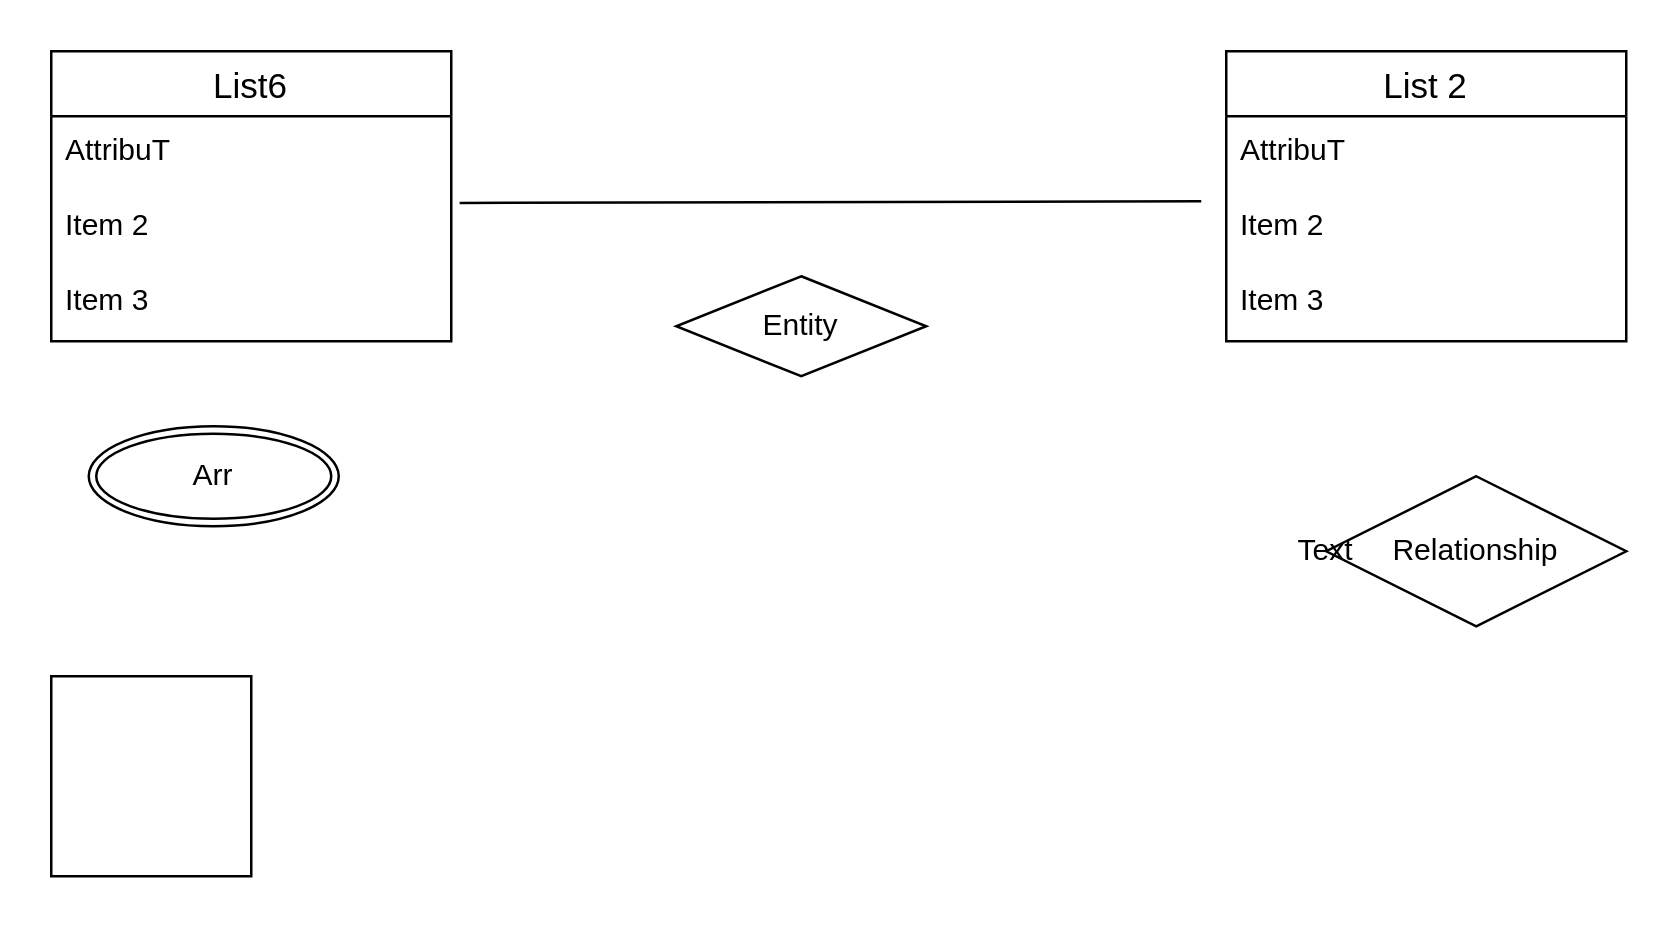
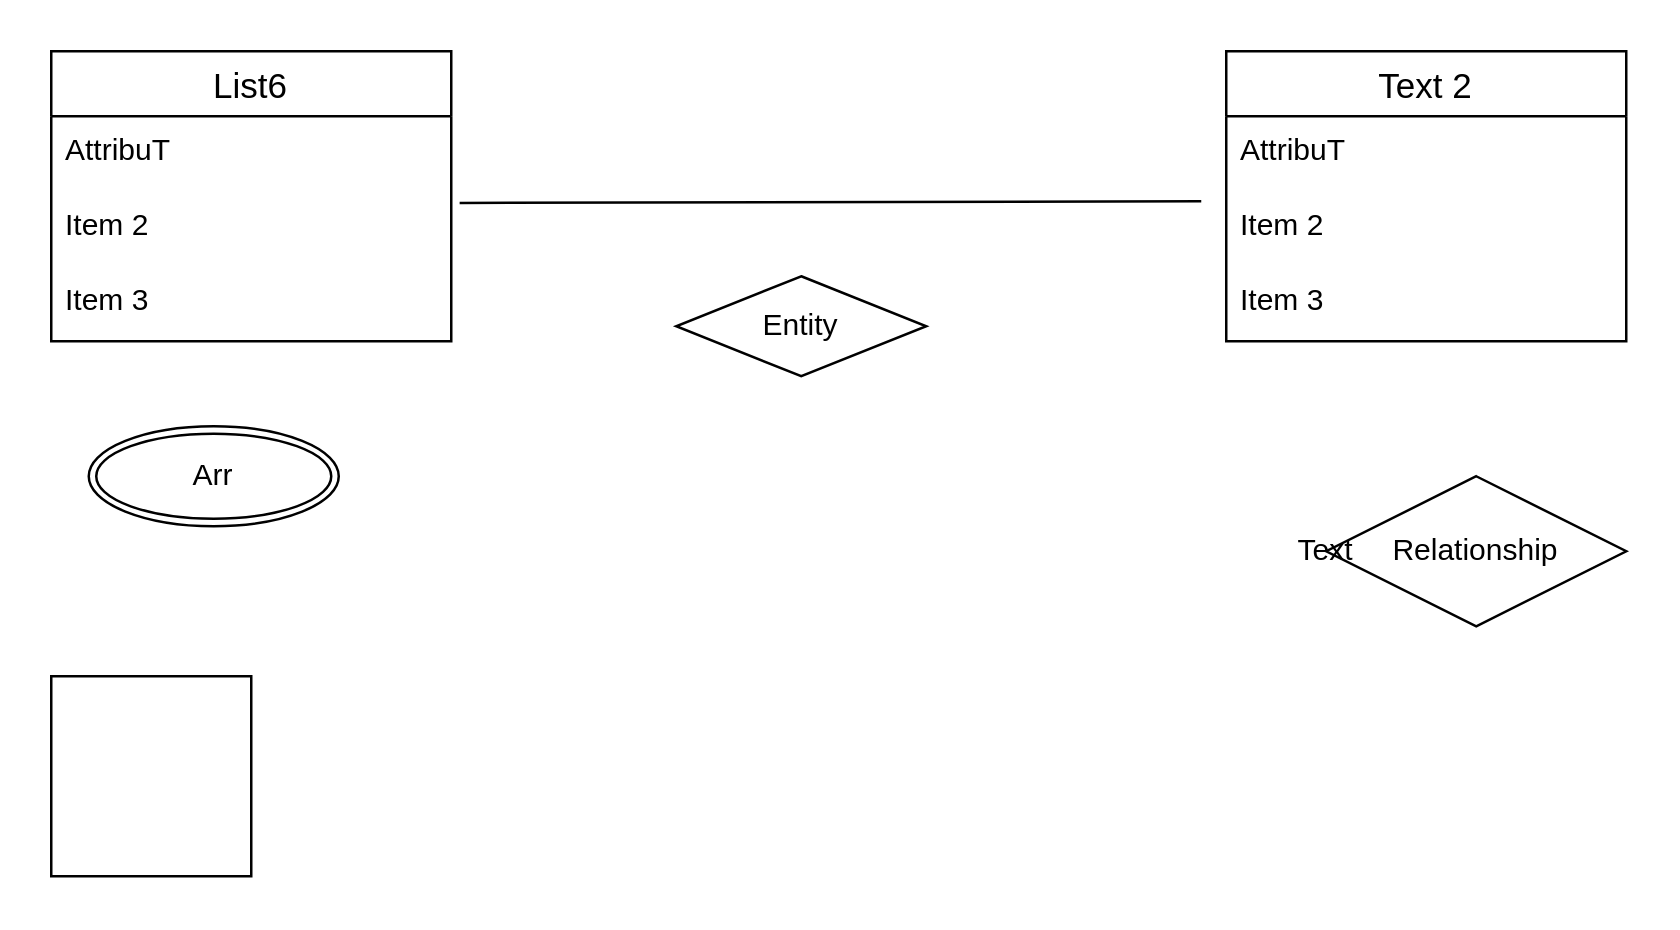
(1425, 86) -> (1425, 86)
